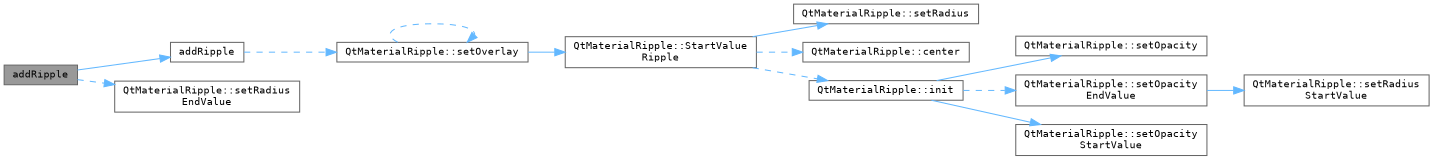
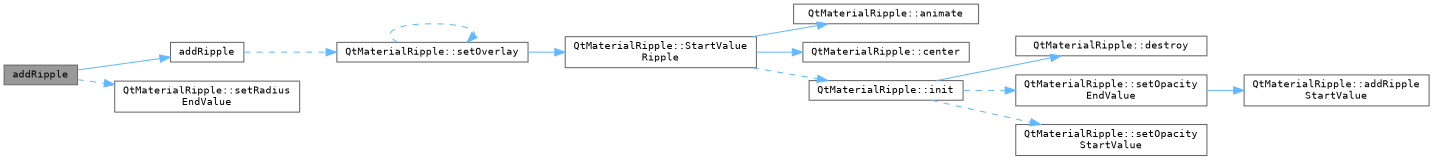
(886, 14) -> (886, 14)
(1111, 46) -> (1111, 46)
(774, 52) -> (774, 52)
(1337, 90) -> (1337, 90)
(981, 111) -> (981, 111)
